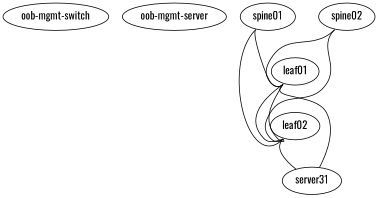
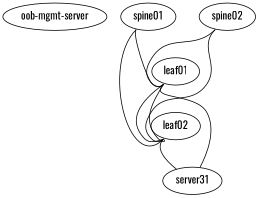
(56, 17) -> none
